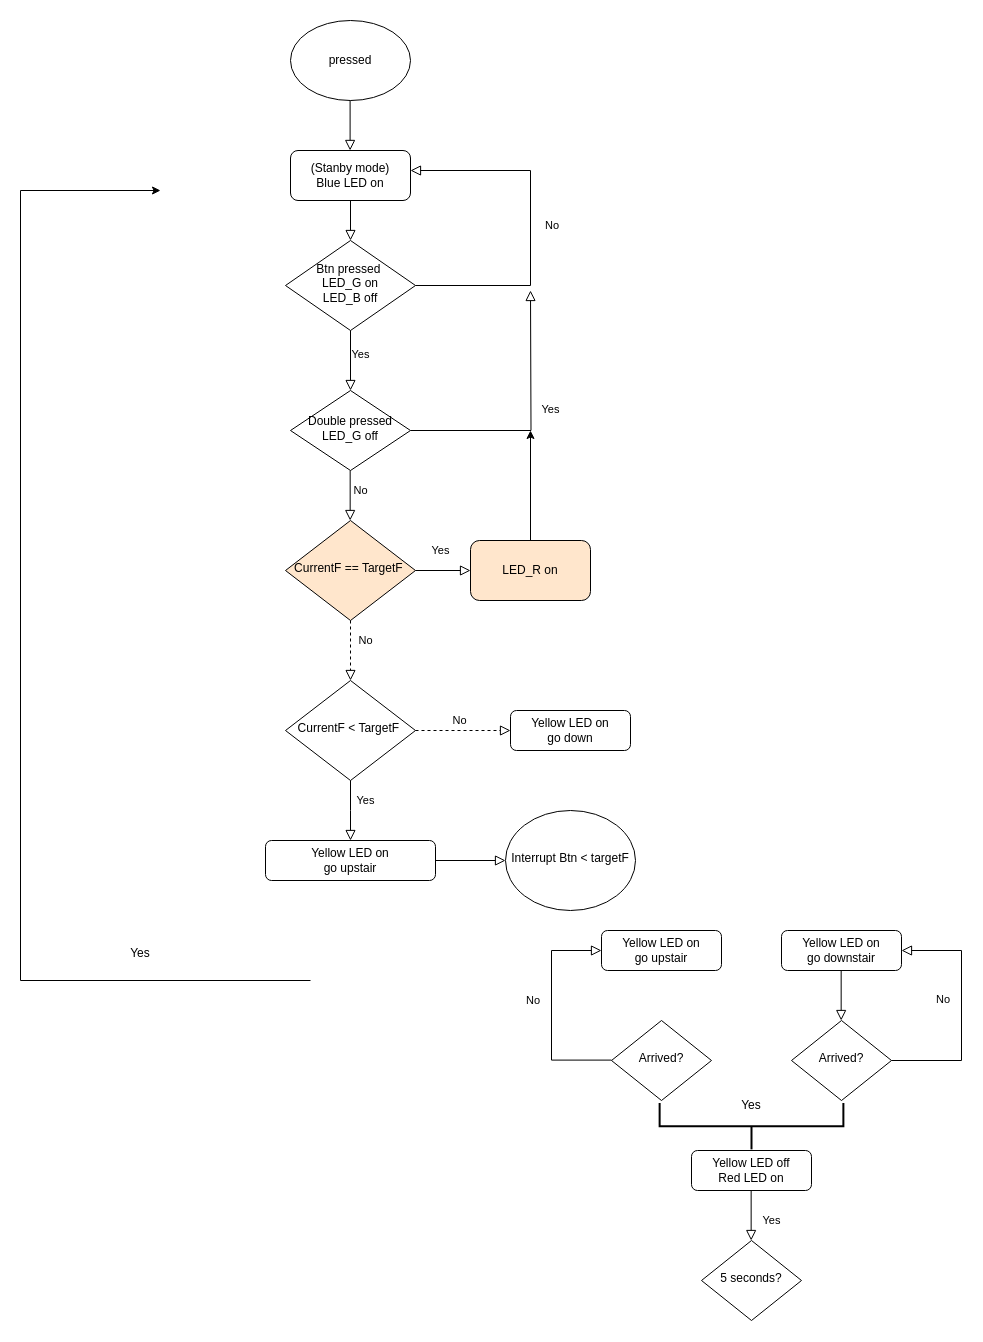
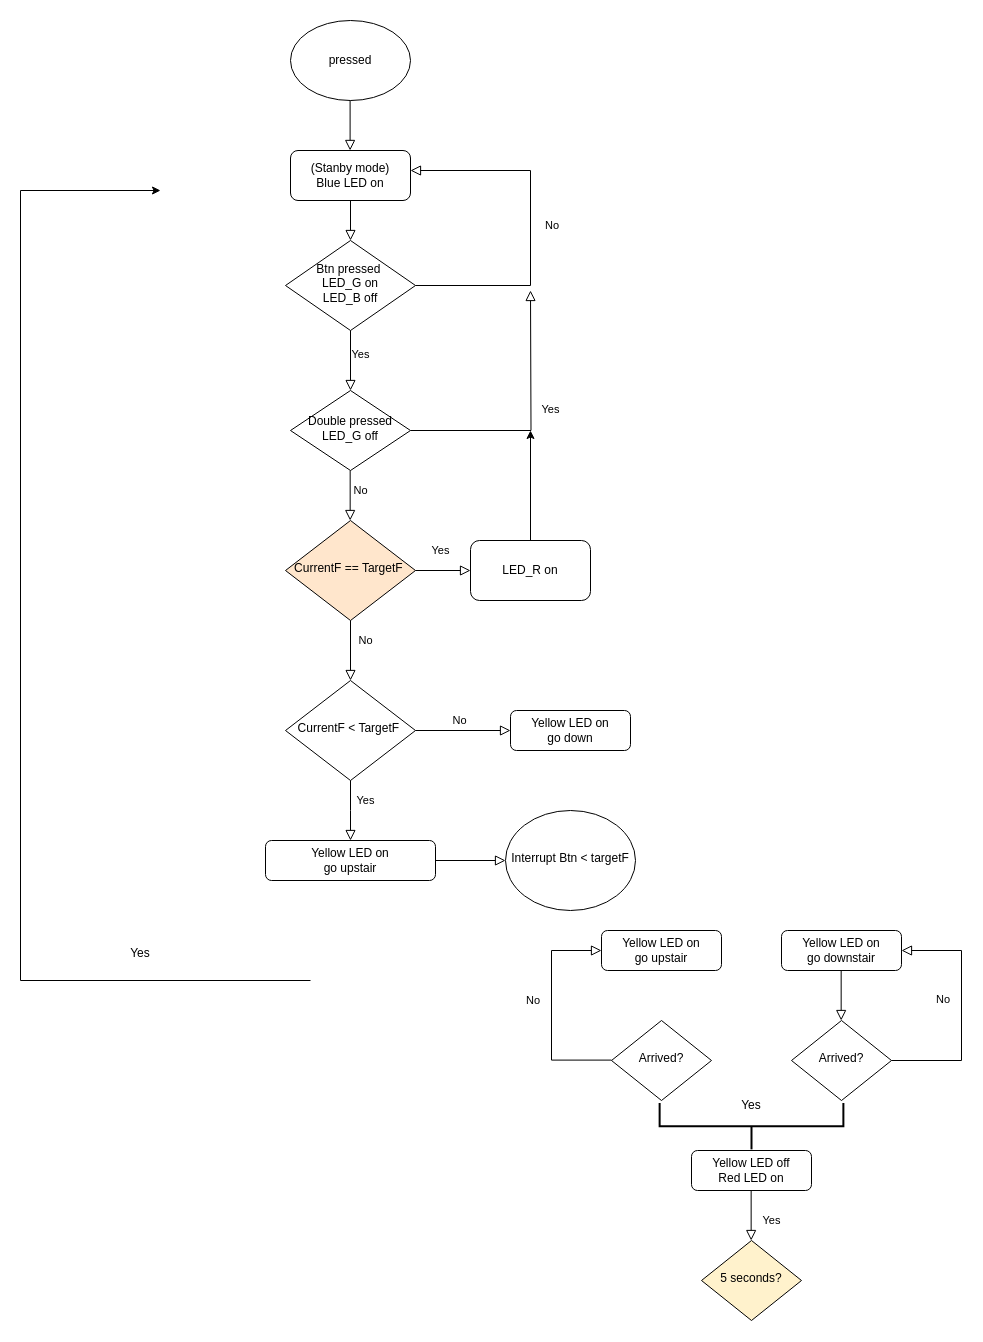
(531, 571) -> (531, 571)
(351, 646) -> (351, 646)
(458, 731) -> (458, 731)
(752, 1281) -> (752, 1281)
